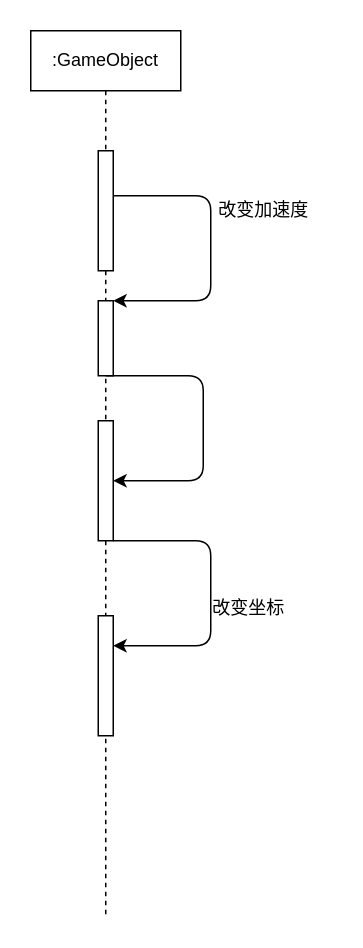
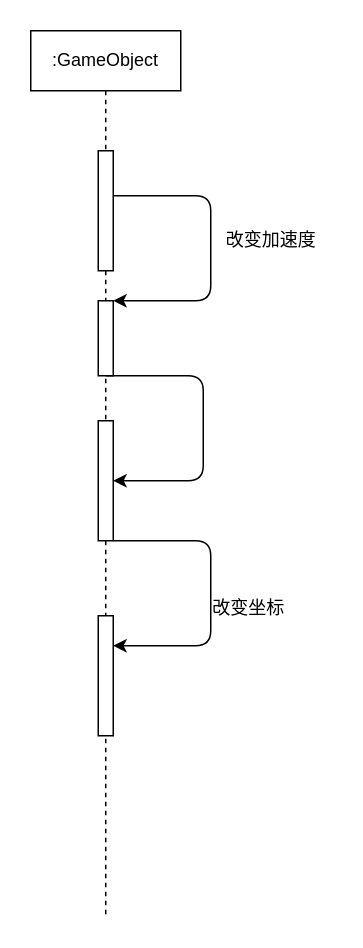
(263, 211) -> (271, 241)
